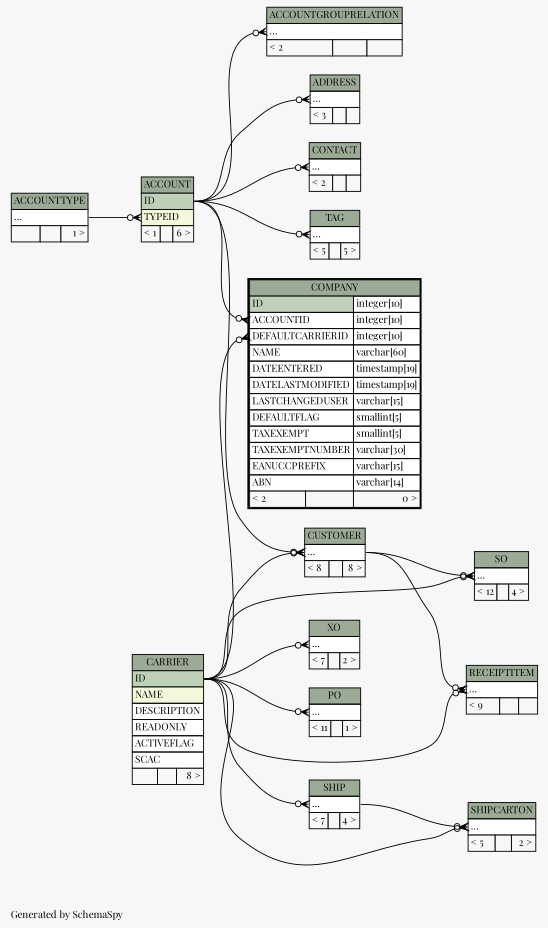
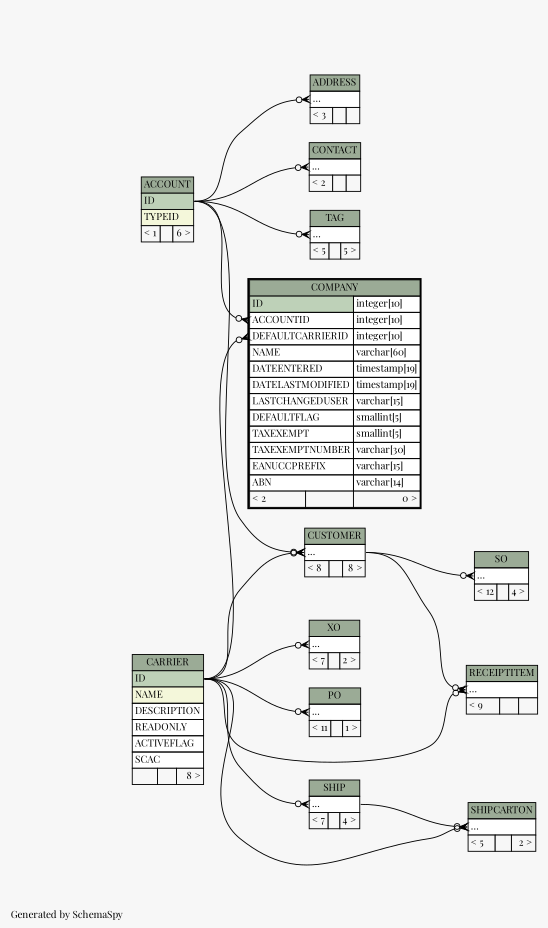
(334, 32) -> none
(49, 218) -> none
(308, 595) -> none
